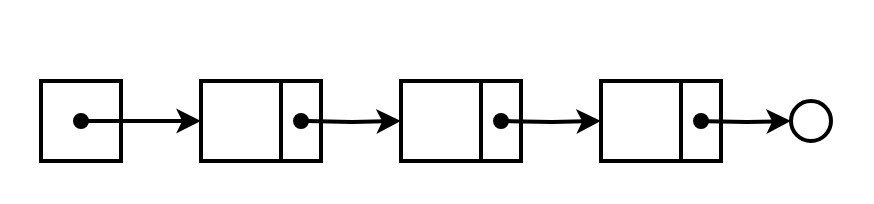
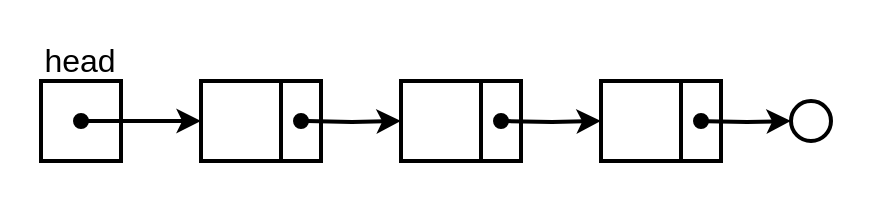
none -> (81, 61)
